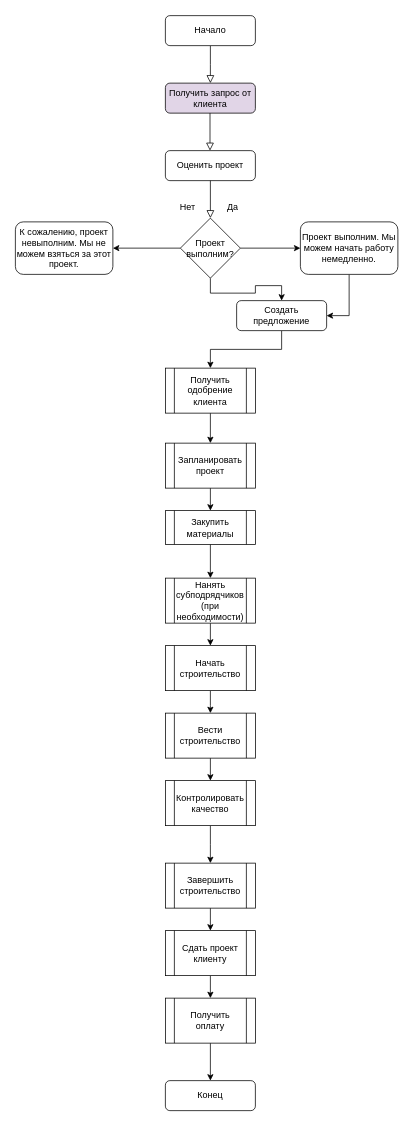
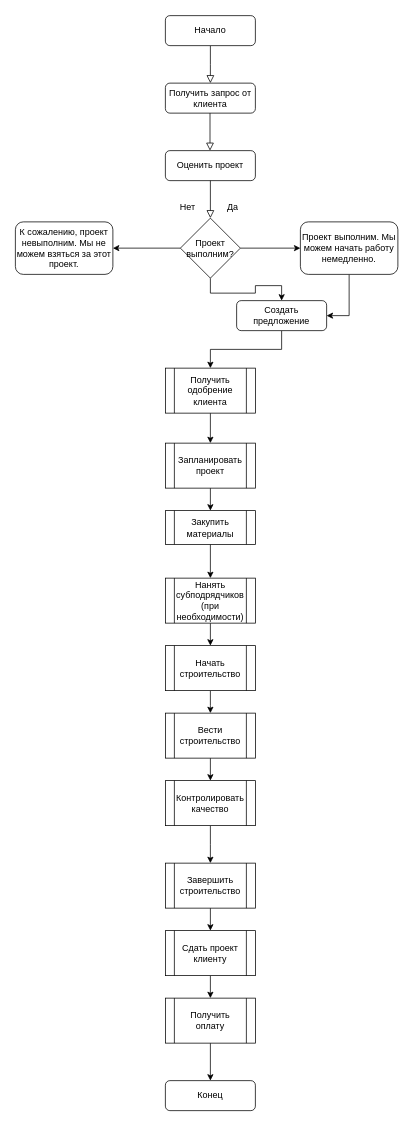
(210, 98) -> (210, 98)
